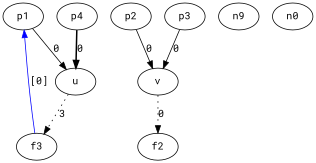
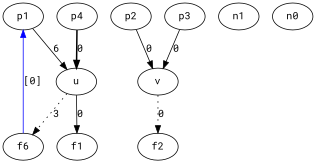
(239, 16) -> (239, 16)
(57, 49) -> (57, 49)
(37, 147) -> (23, 147)
none -> (77, 147)
